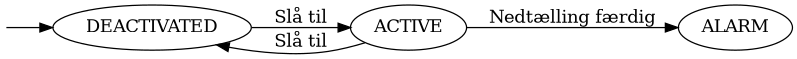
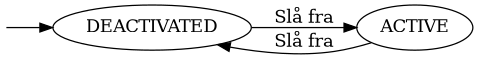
(301, 18) -> (304, 18)
(735, 28) -> none
(301, 42) -> (304, 42)
